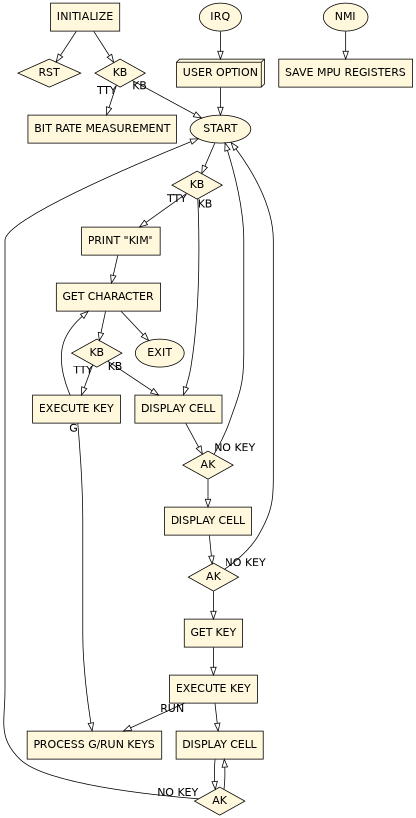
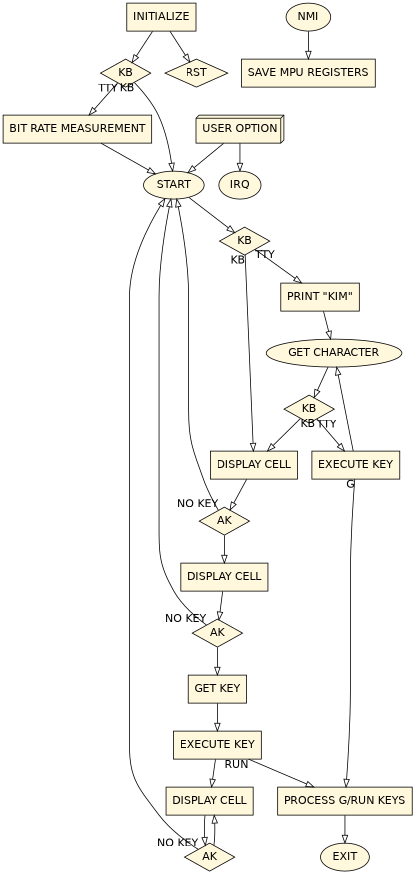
(220, 41) -> (240, 153)
none -> (125, 157)
(108, 297) -> (334, 353)
(132, 323) -> (345, 825)
